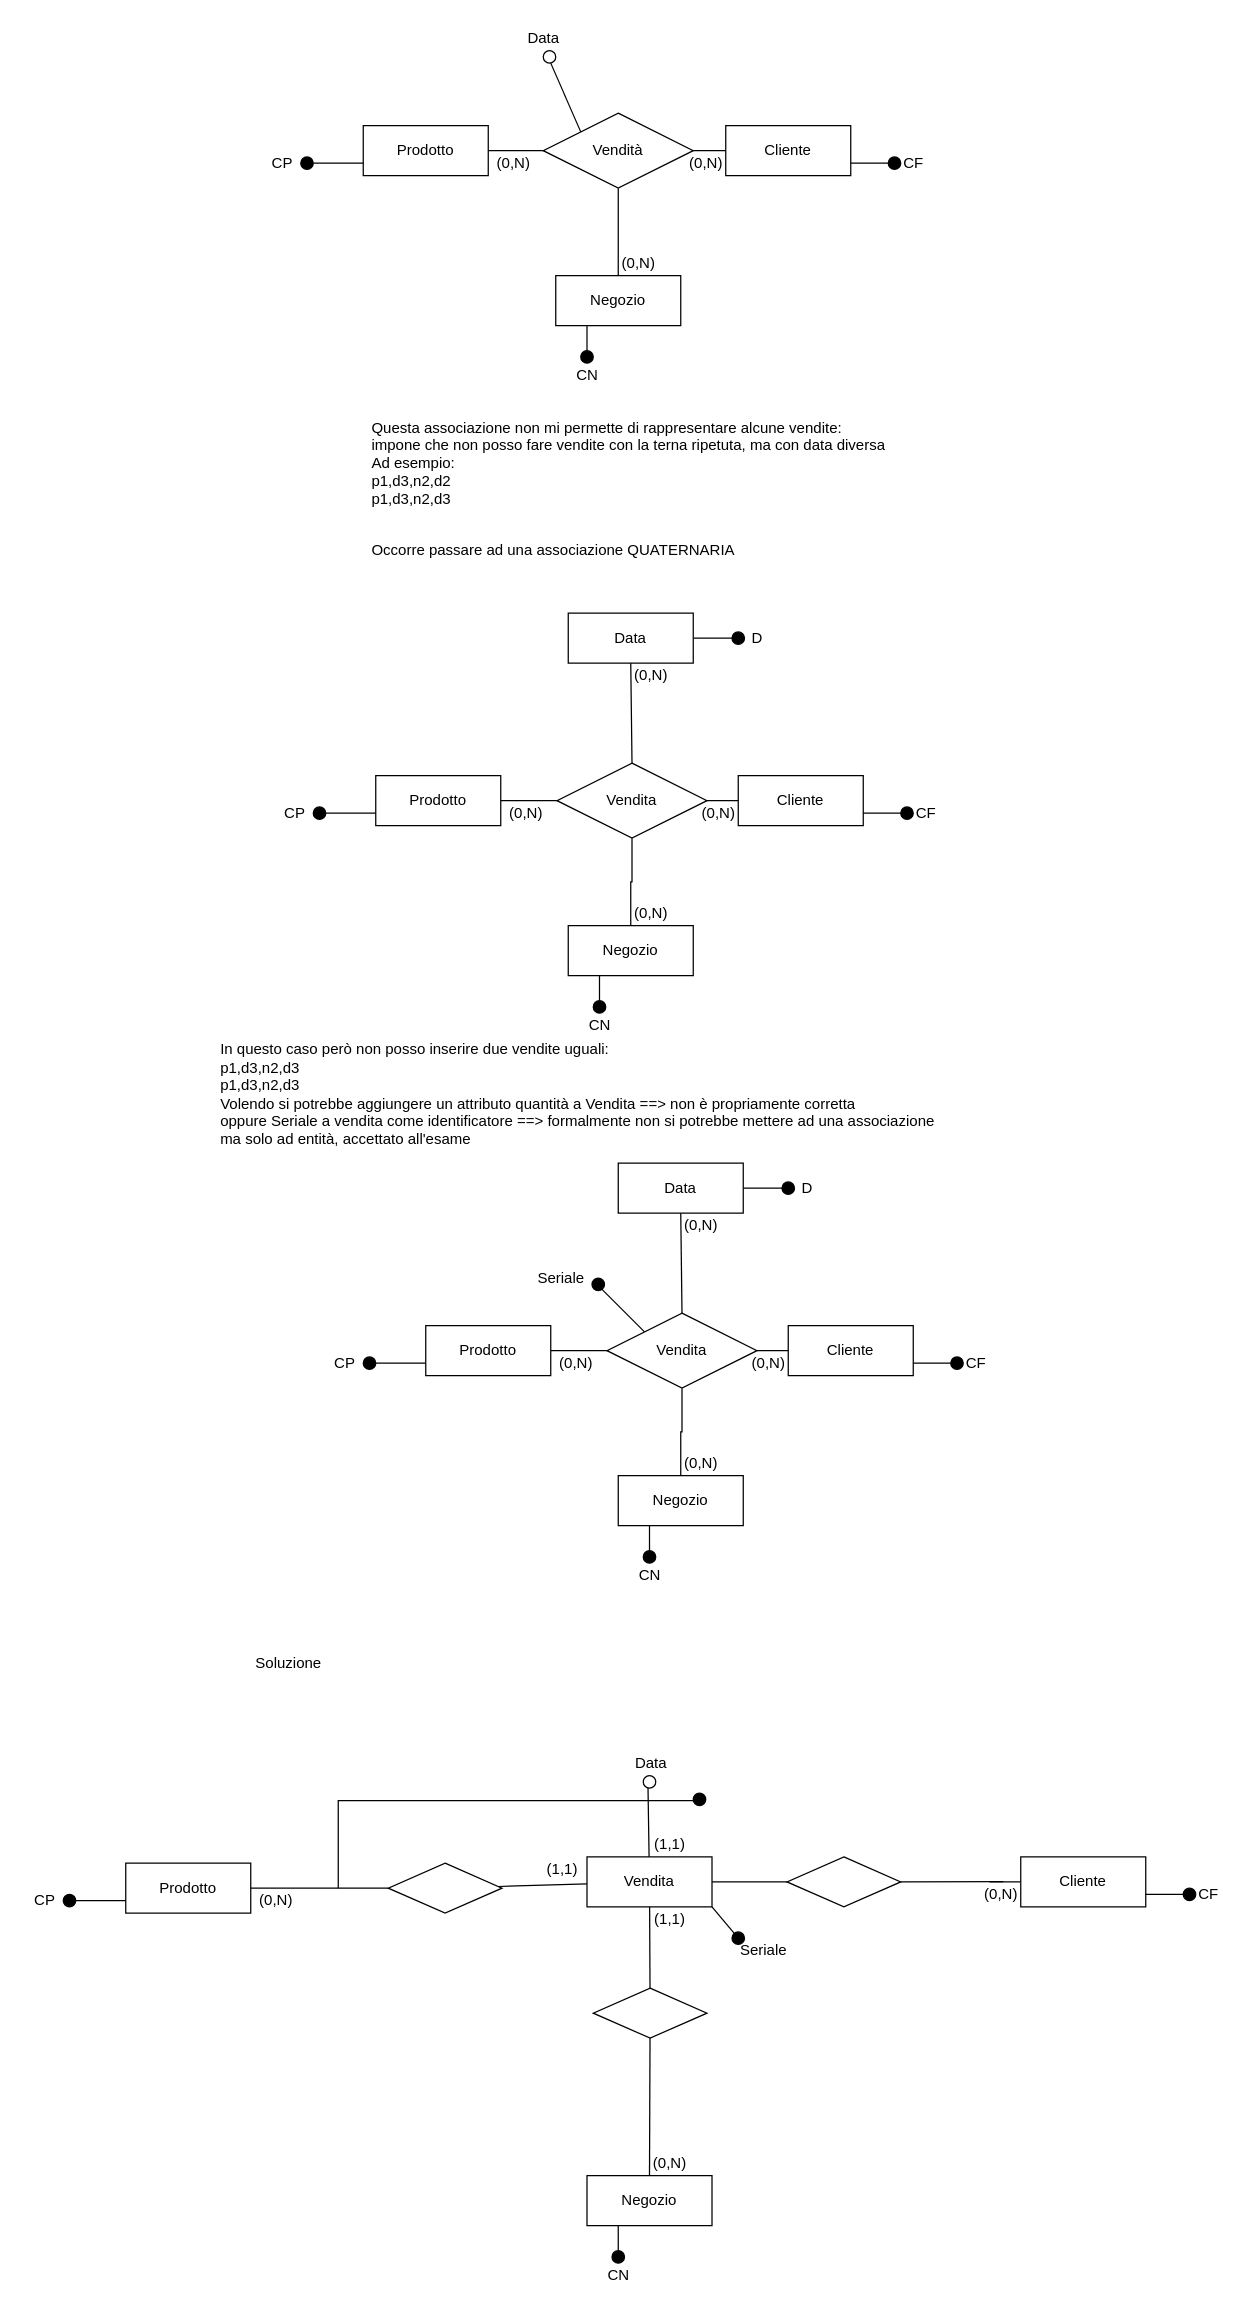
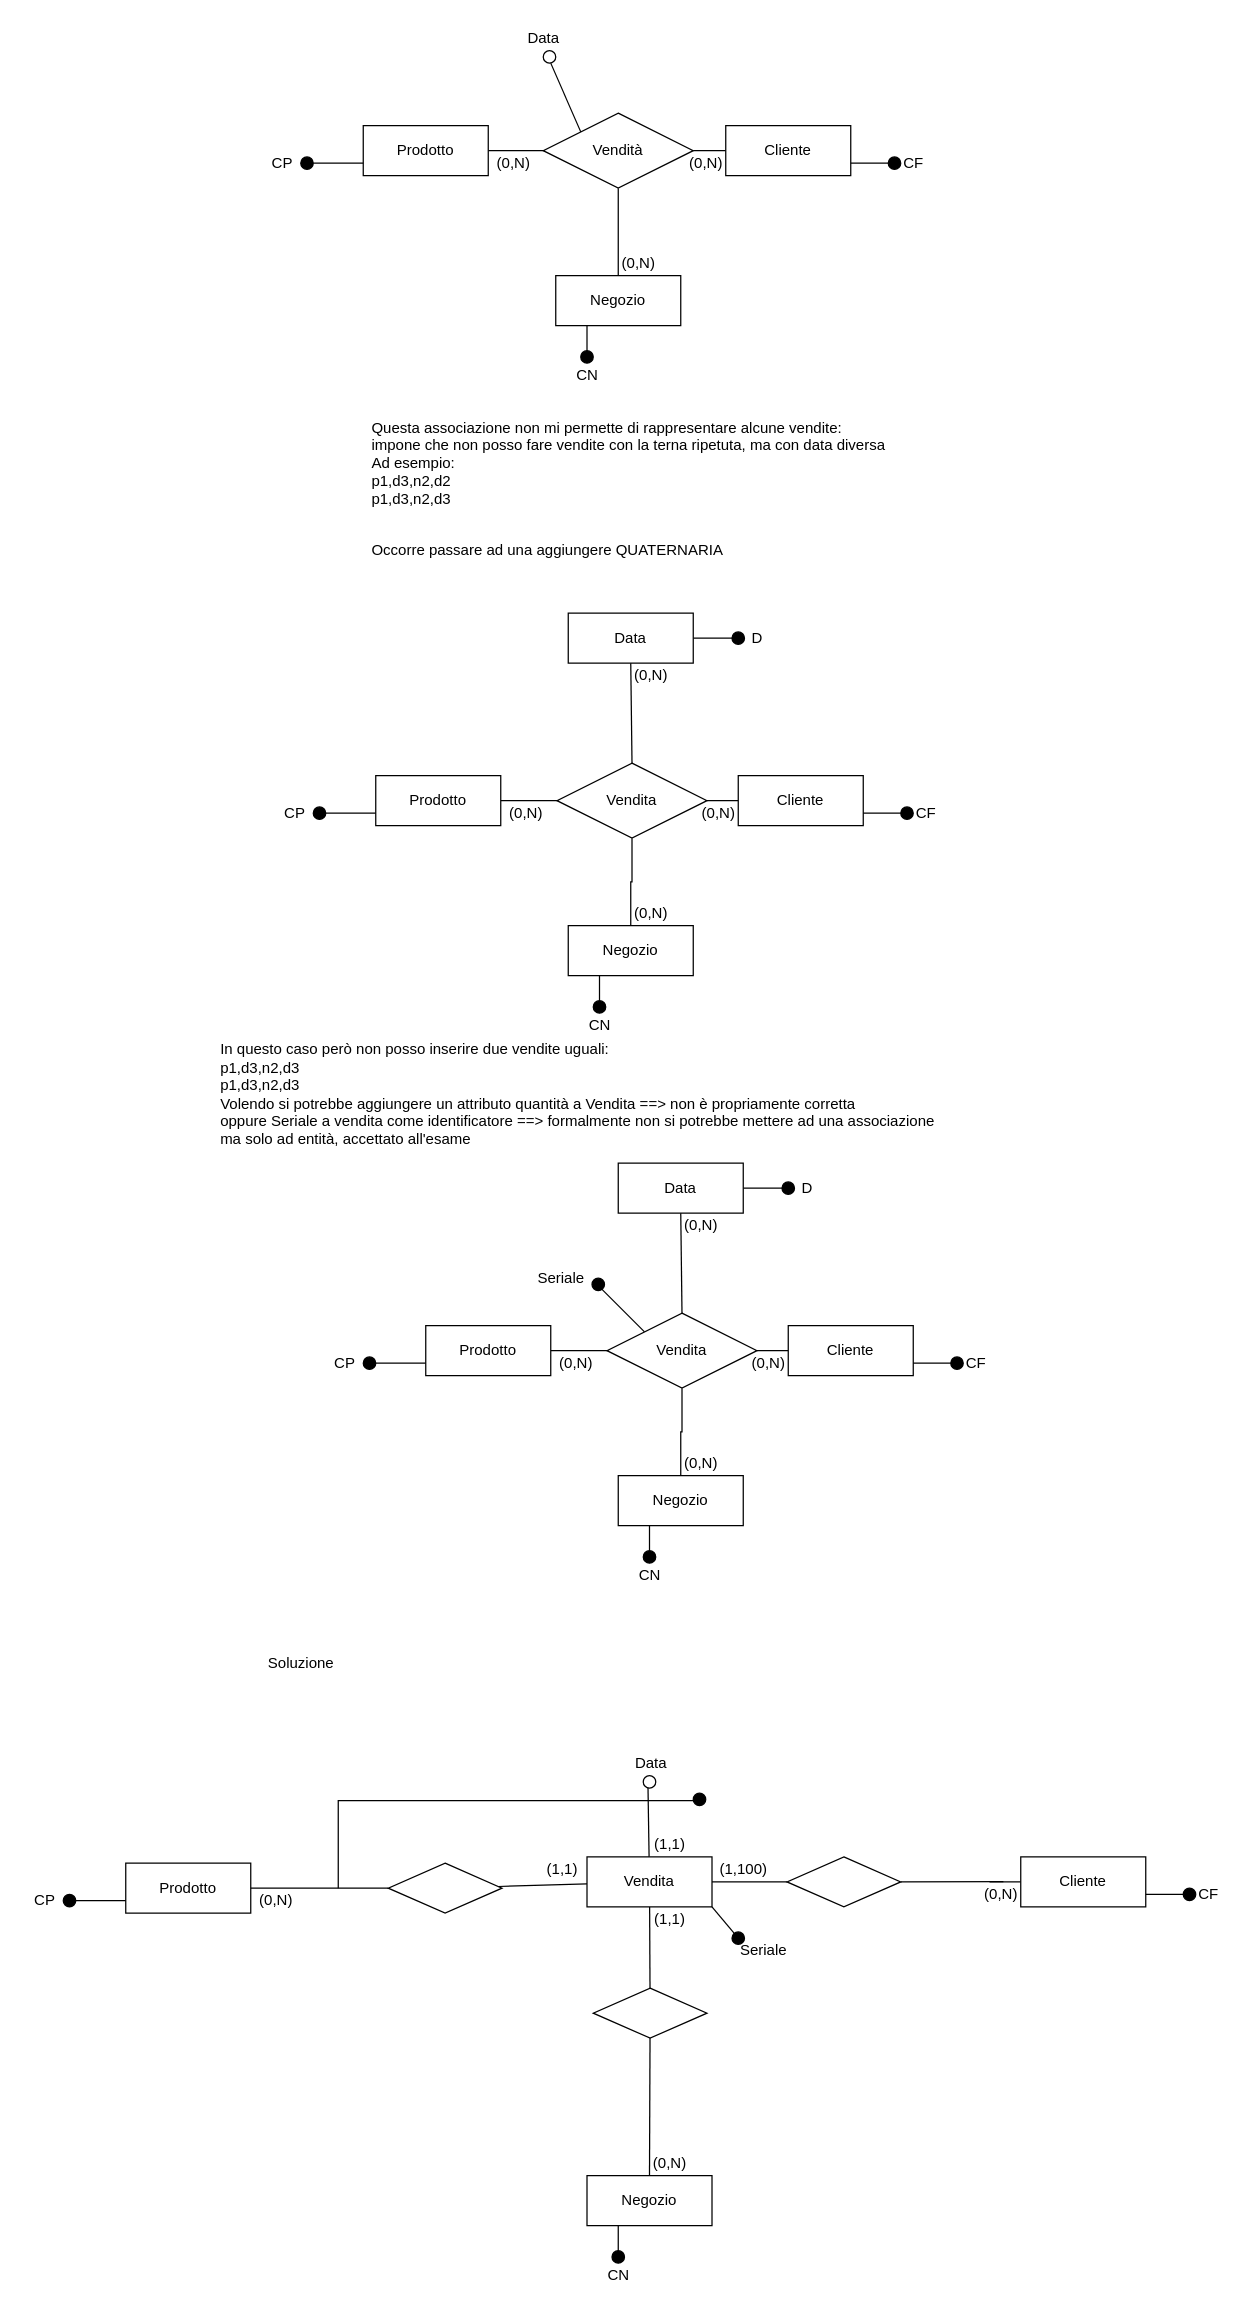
(556, 551) -> (549, 551)
(288, 1663) -> (301, 1663)
none -> (743, 1869)
